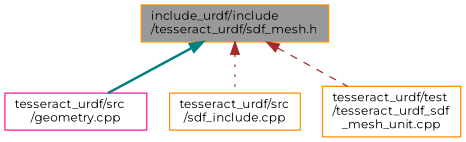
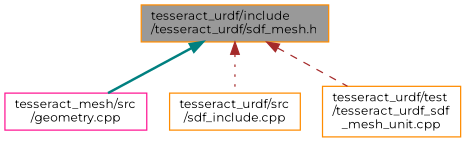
(235, 23) -> (235, 23)
(76, 112) -> (76, 112)
